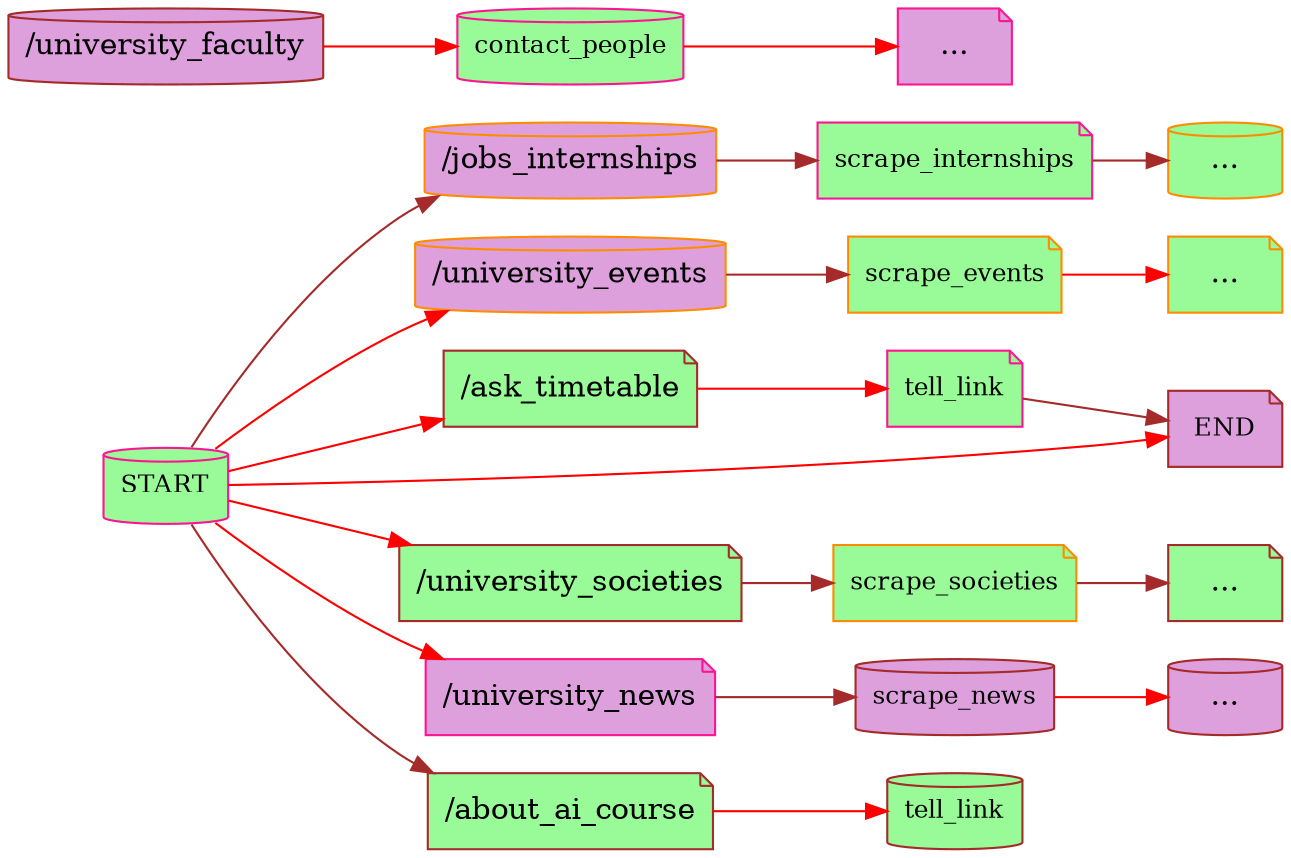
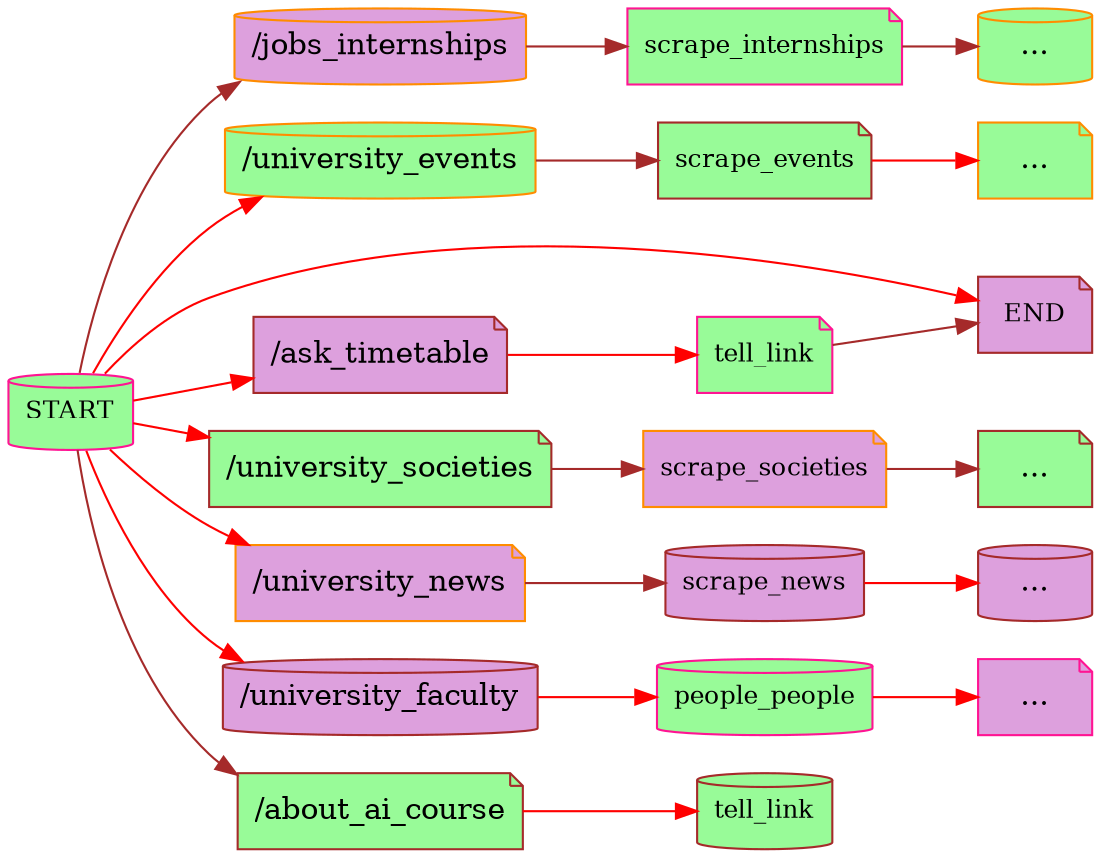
(570, 46) -> (765, 697)
(570, 275) -> (380, 161)
(955, 275) -> (765, 161)
(570, 389) -> (380, 355)
none -> (141, 561)
(955, 583) -> (765, 469)
(570, 697) -> (380, 583)
